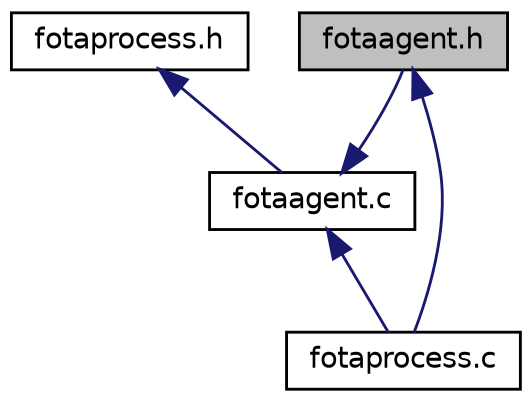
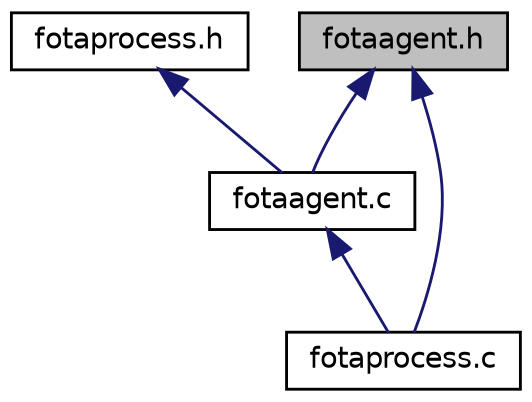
(383, 111) -> (332, 132)
